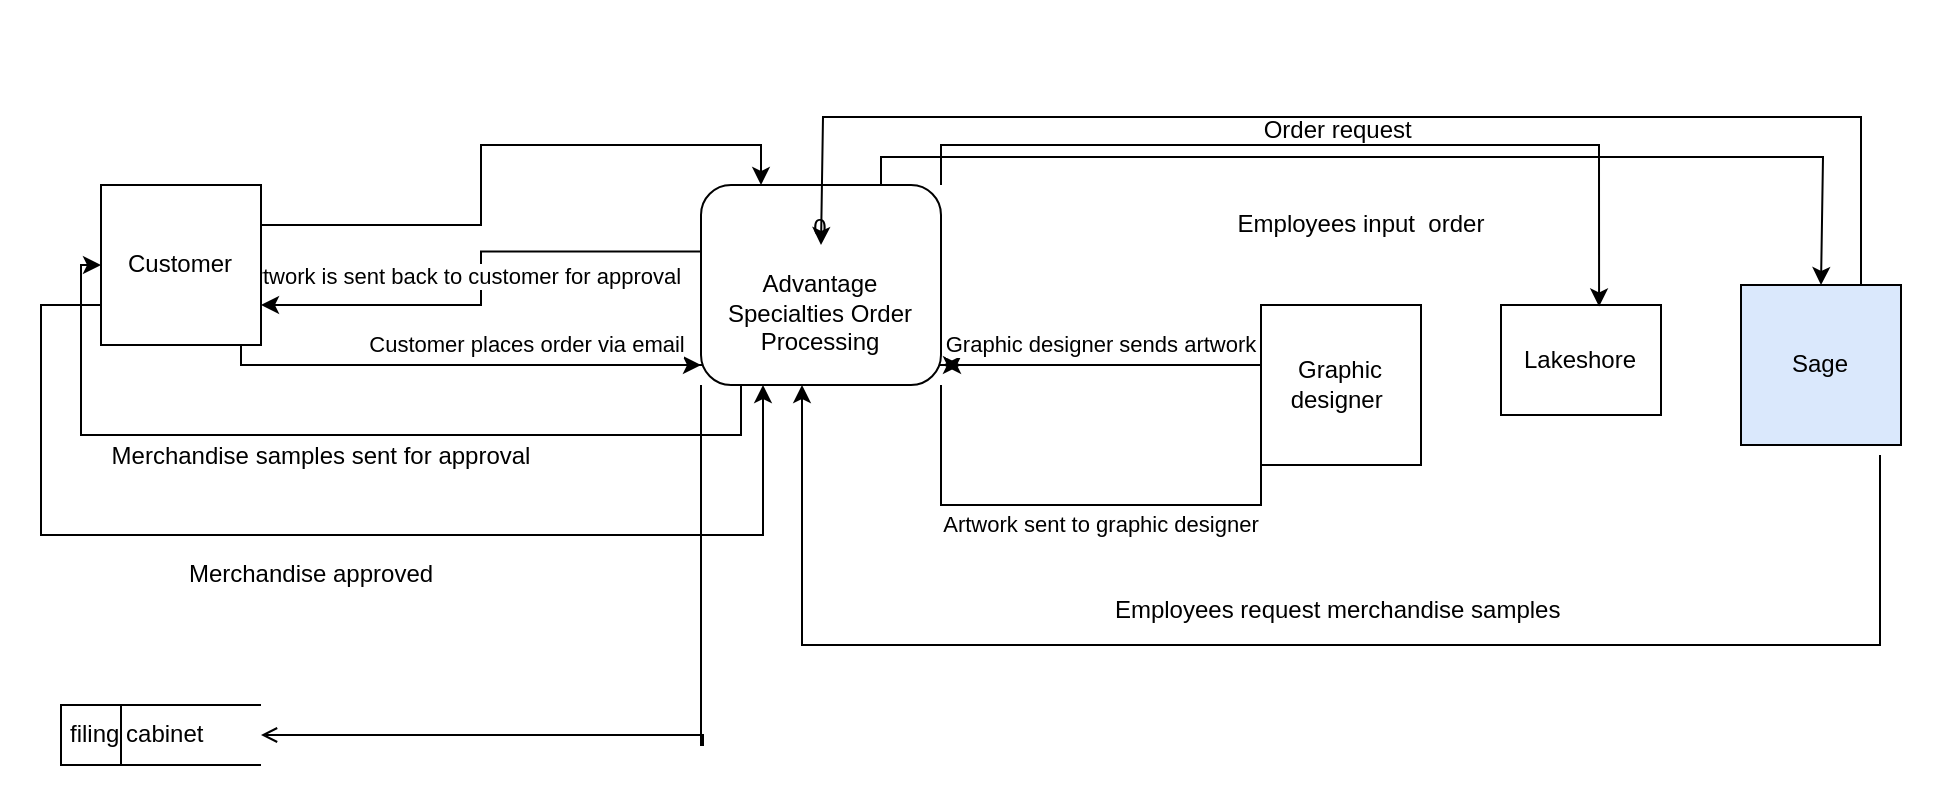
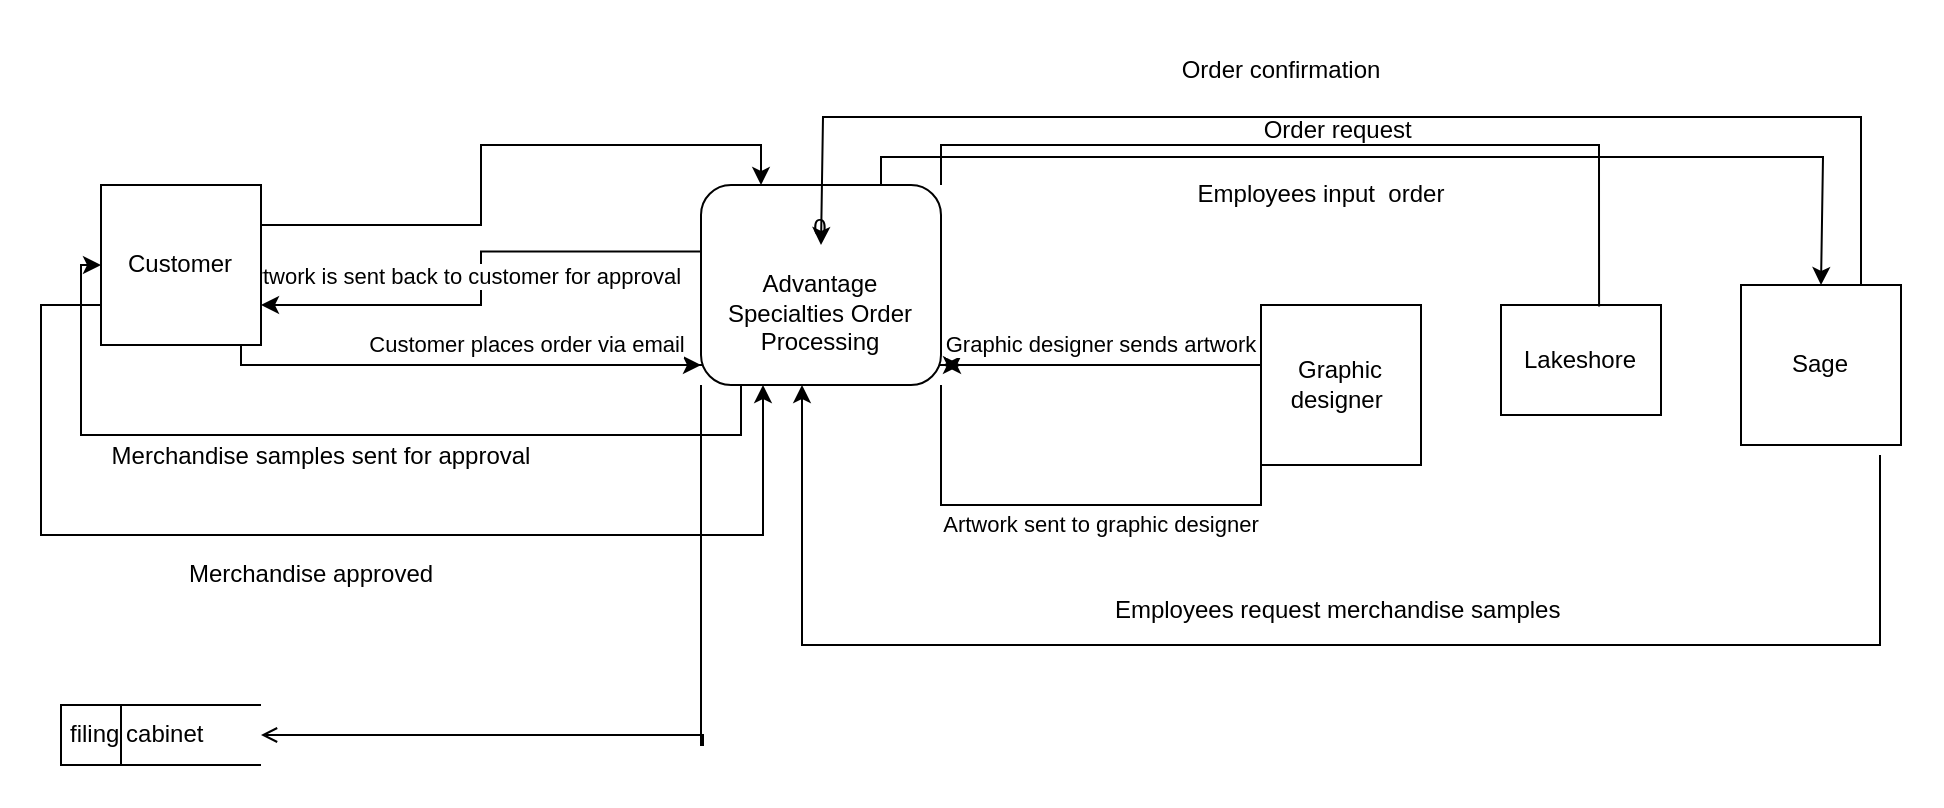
none -> (1281, 71)
(1361, 225) -> (1321, 195)
(1599, 291) -> (1599, 297)
(1821, 365) -> (1821, 365)
